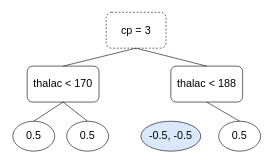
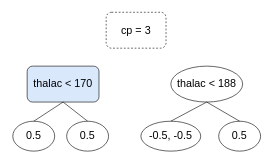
(171, 57) -> none
(98, 58) -> none
(63, 84) -> (63, 84)
(207, 84) -> (207, 84)
none -> (188, 112)
(171, 137) -> (171, 137)
